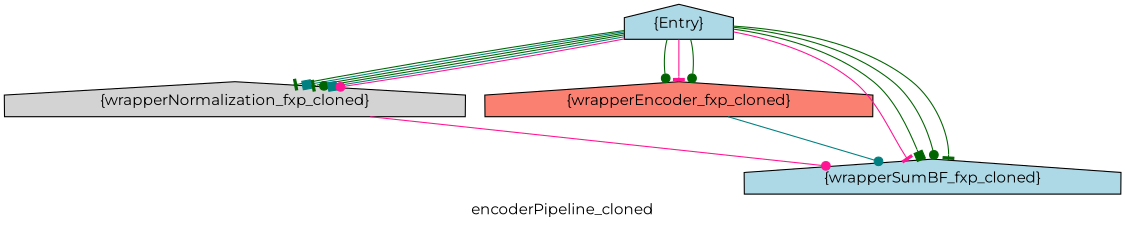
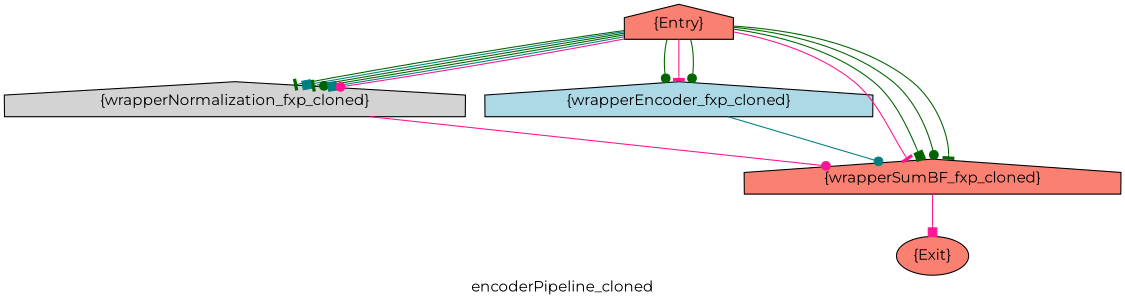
(679, 24) -> (679, 24)
(679, 101) -> (679, 101)
(933, 178) -> (933, 178)
none -> (933, 256)
